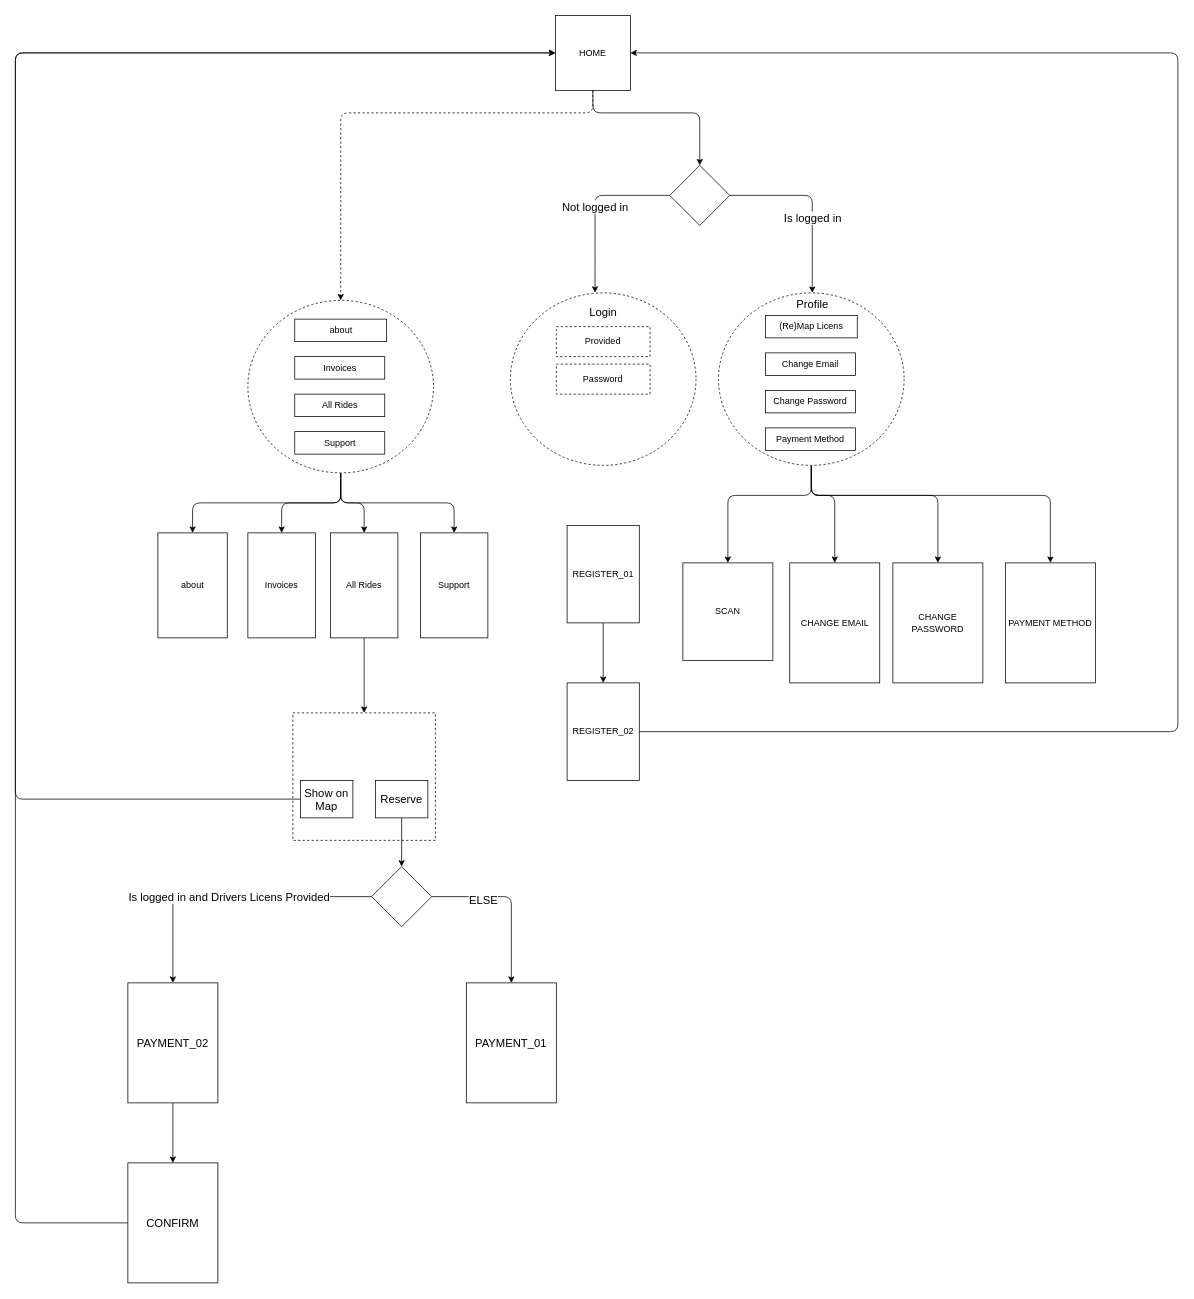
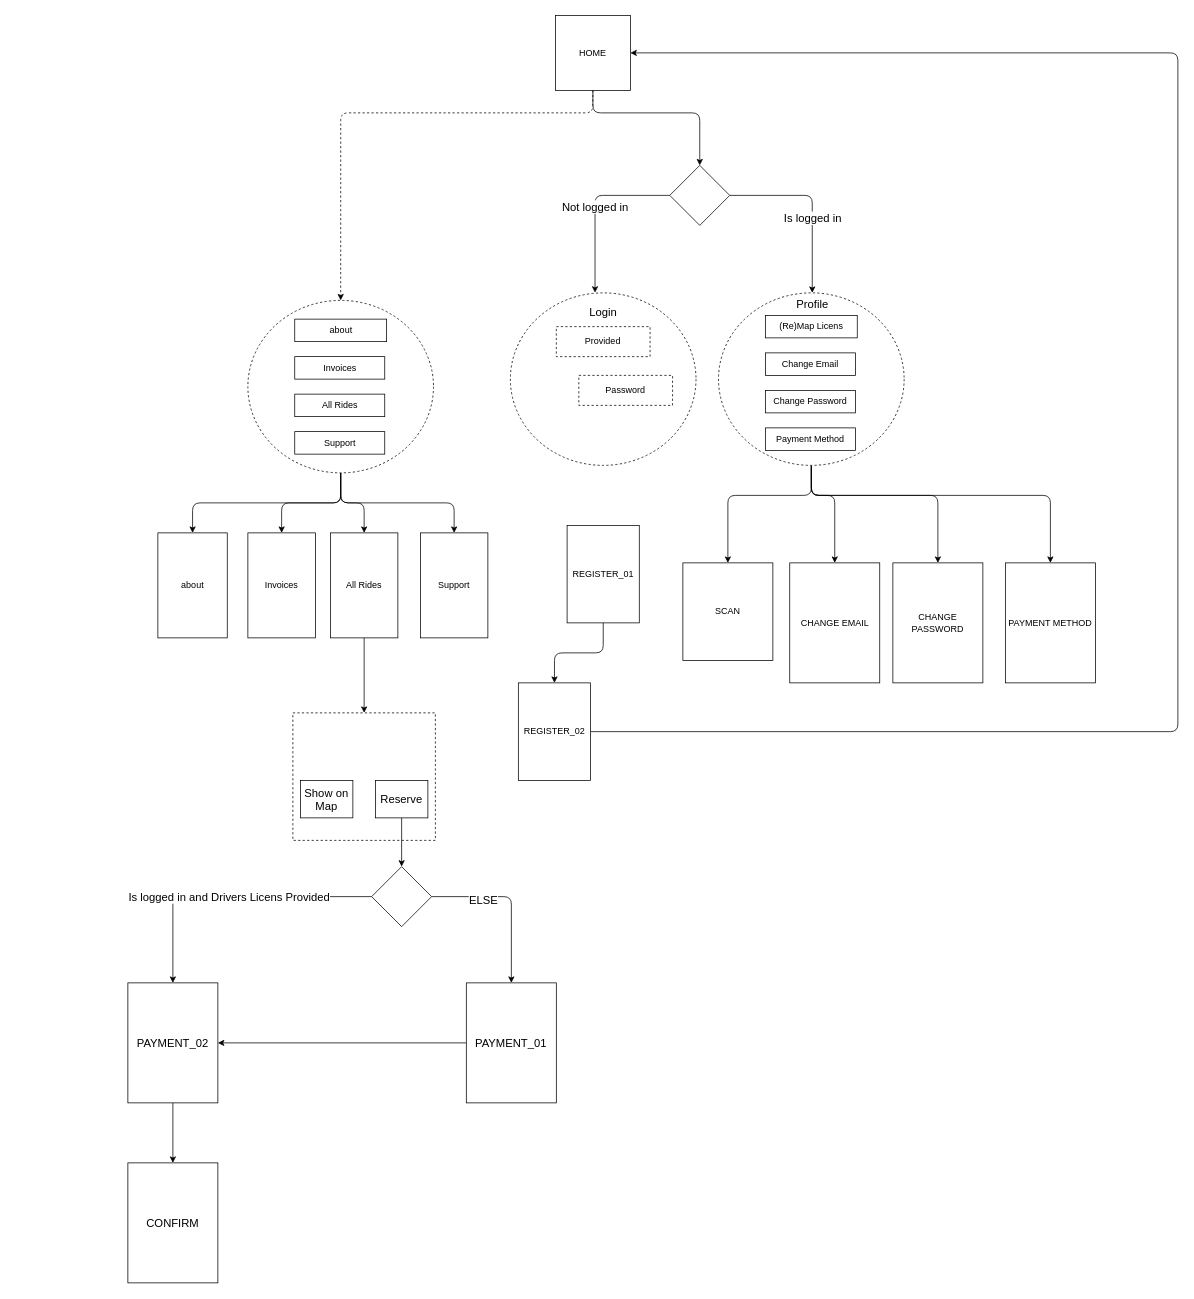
(603, 379) -> (626, 390)
(603, 732) -> (554, 732)
(19, 798) -> none
(15, 1012) -> none
none -> (224, 1043)
